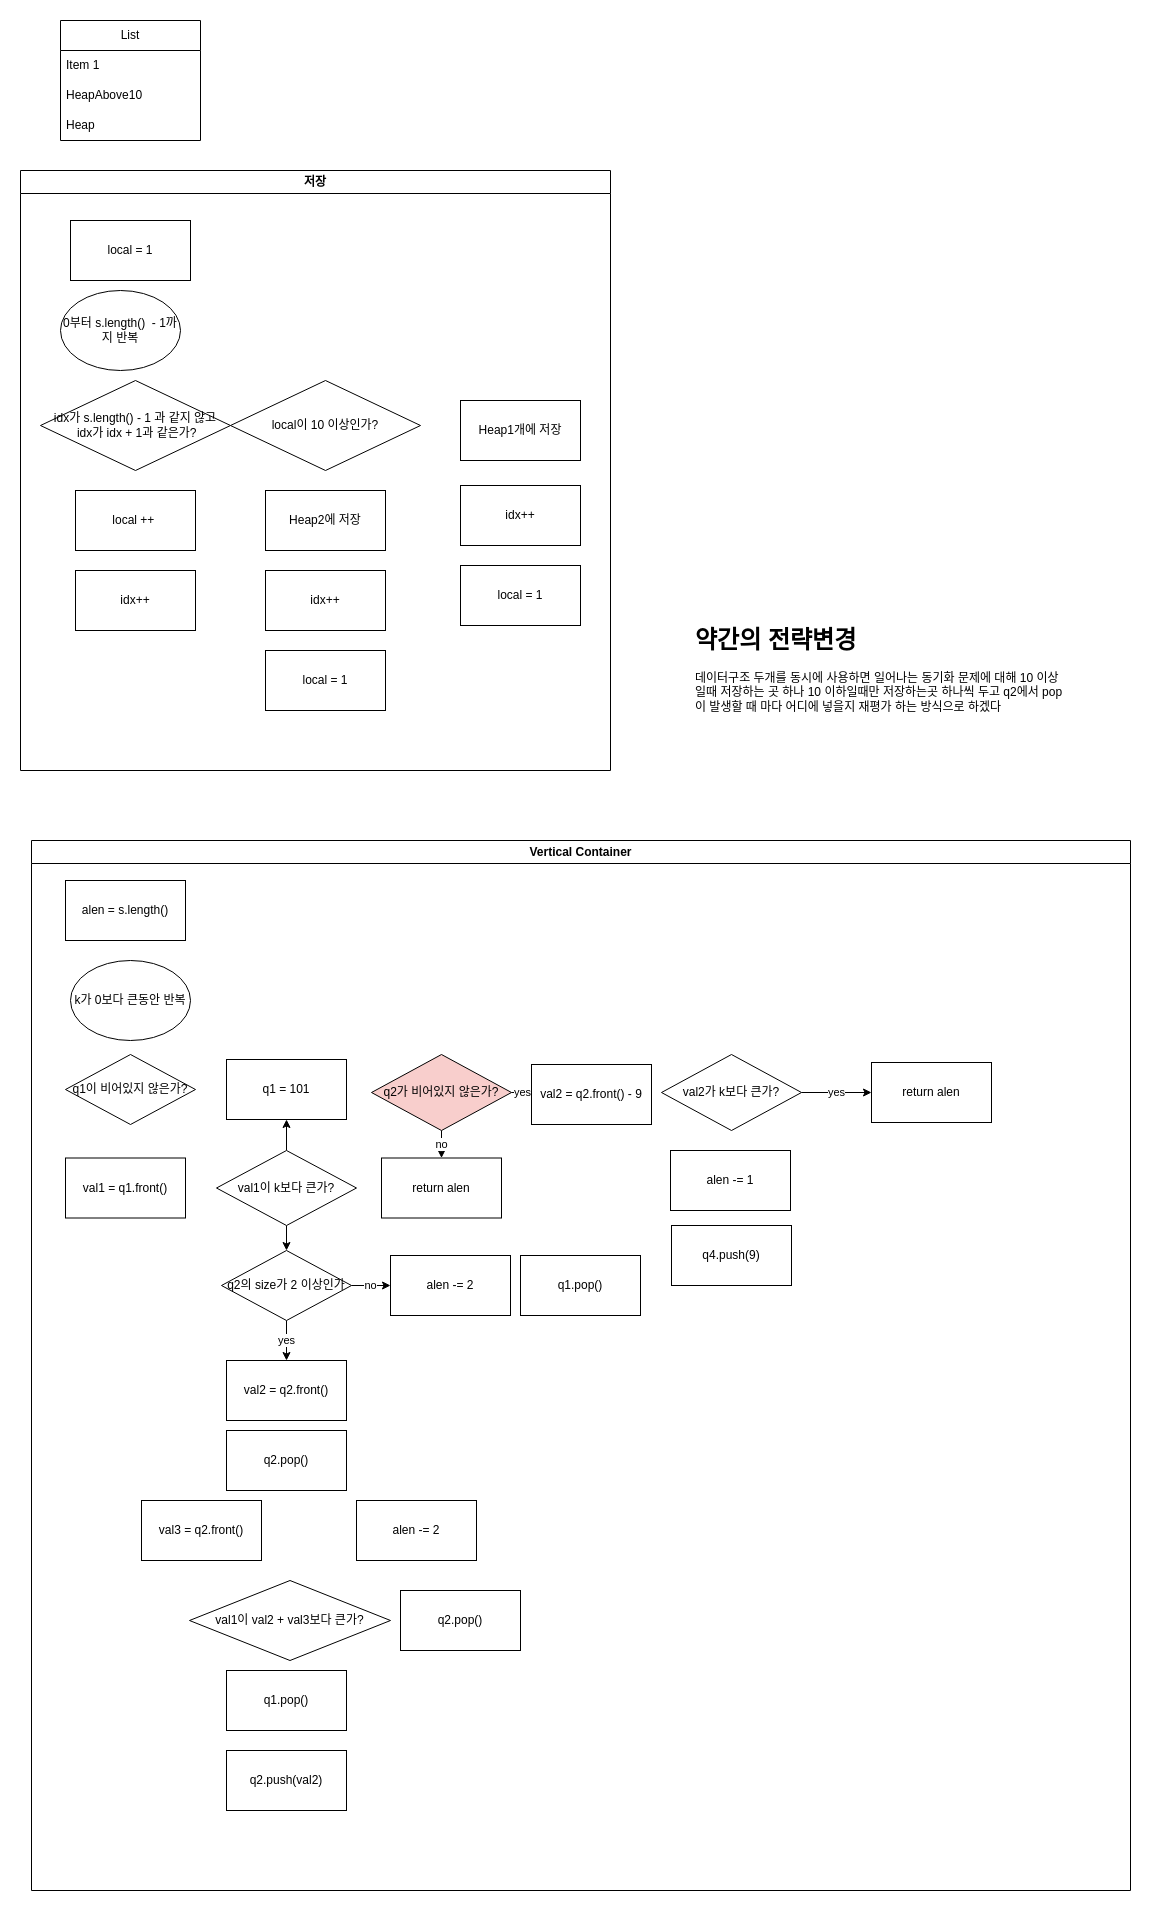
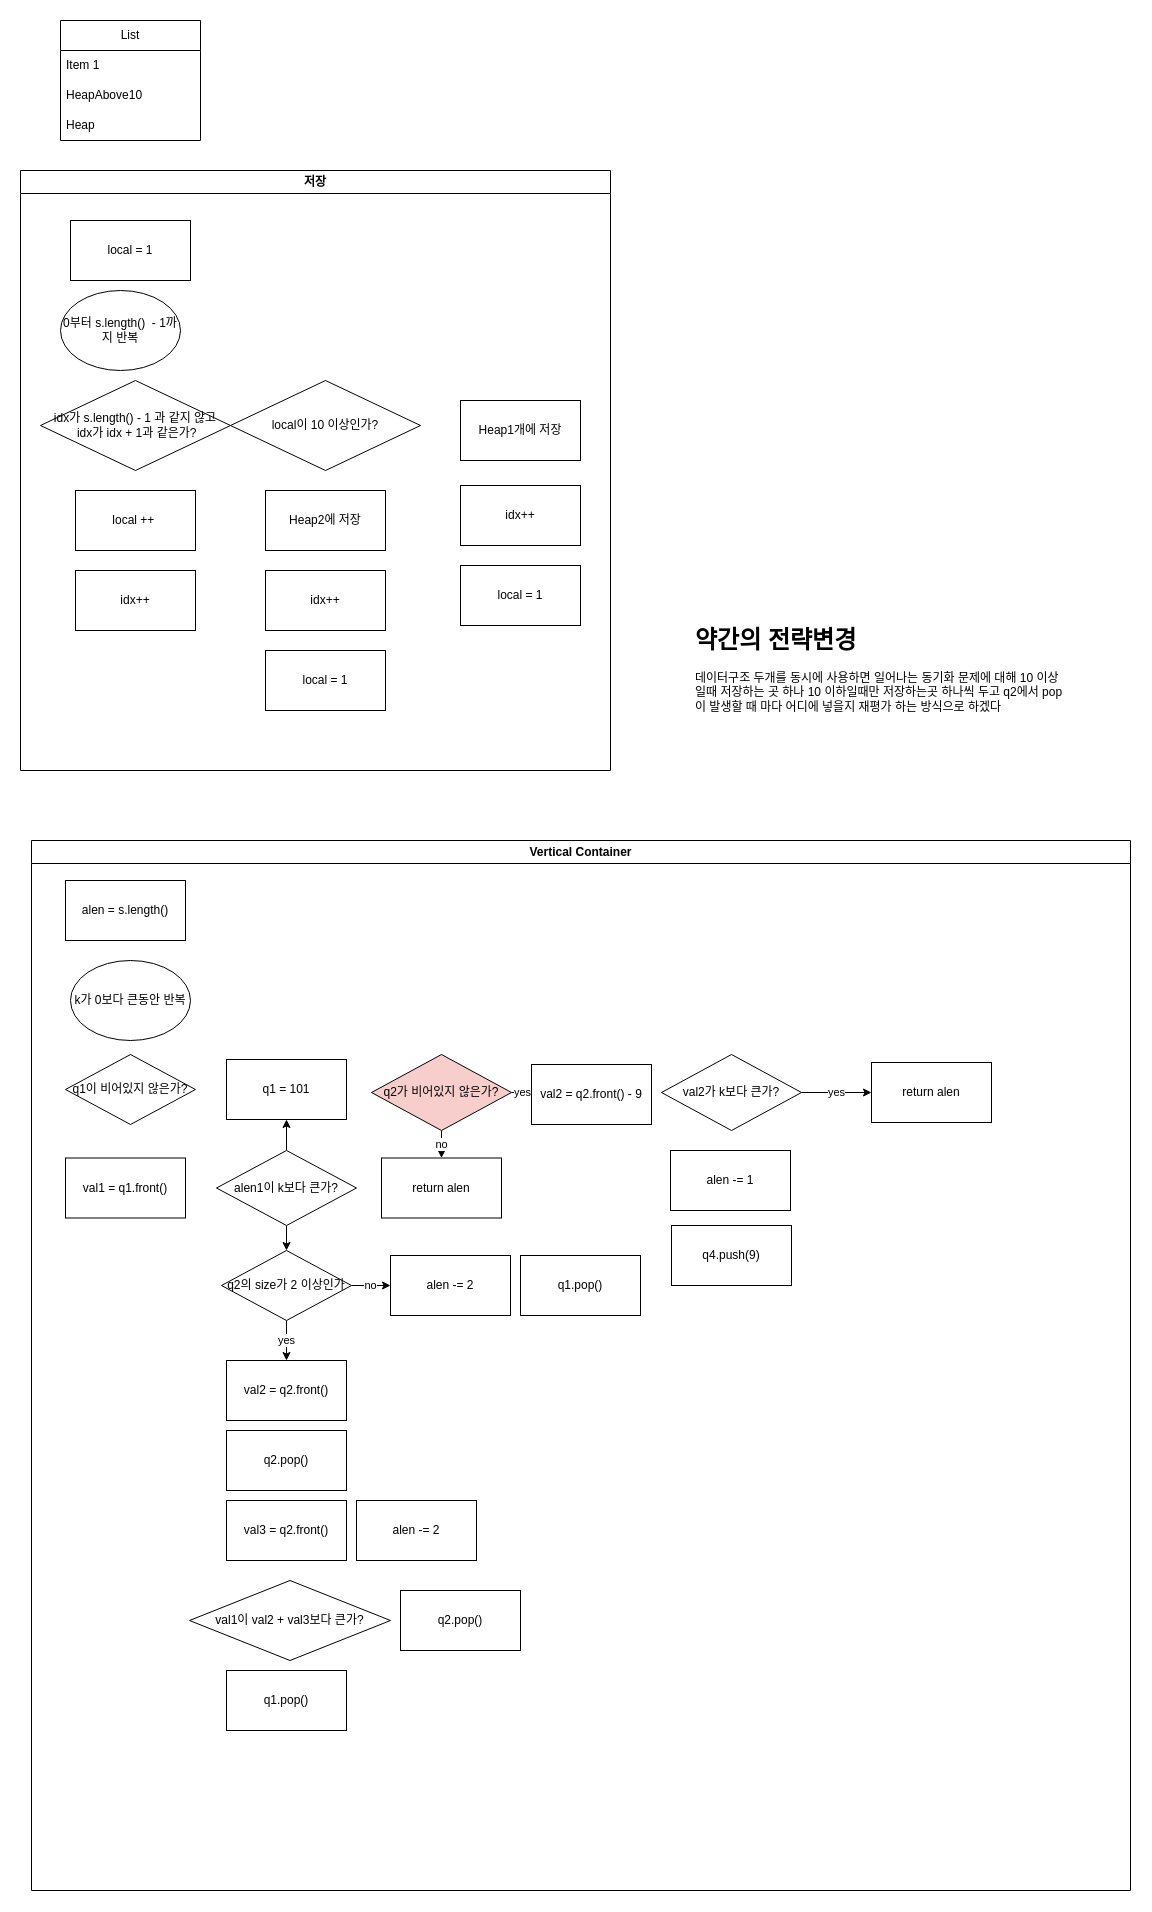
(287, 1189) -> (287, 1189)
(202, 1531) -> (287, 1531)
(287, 1781) -> none
